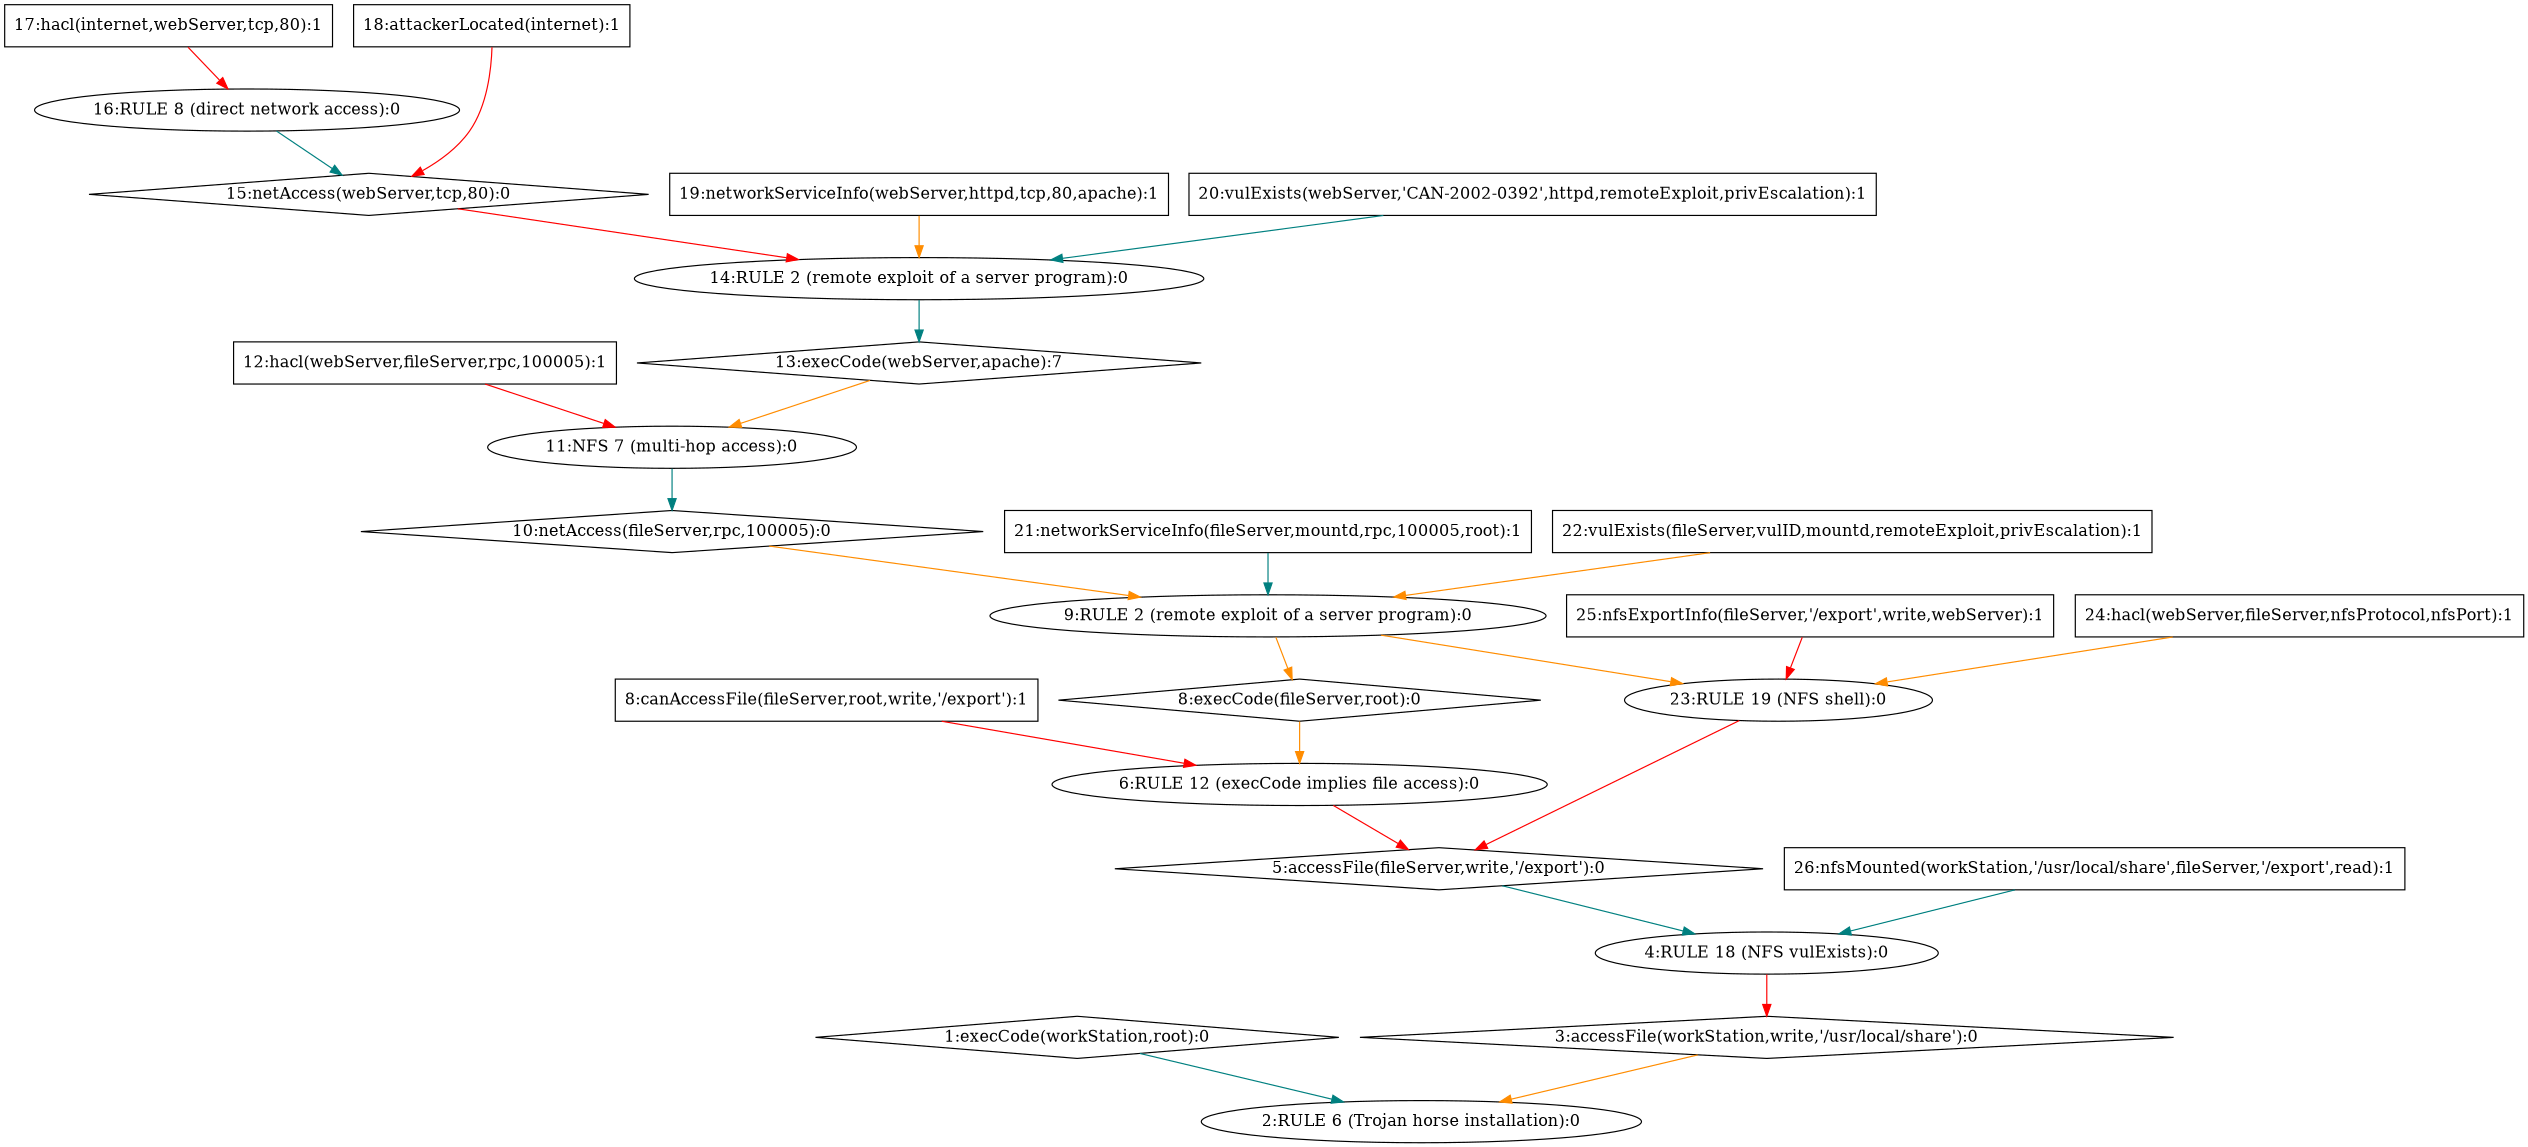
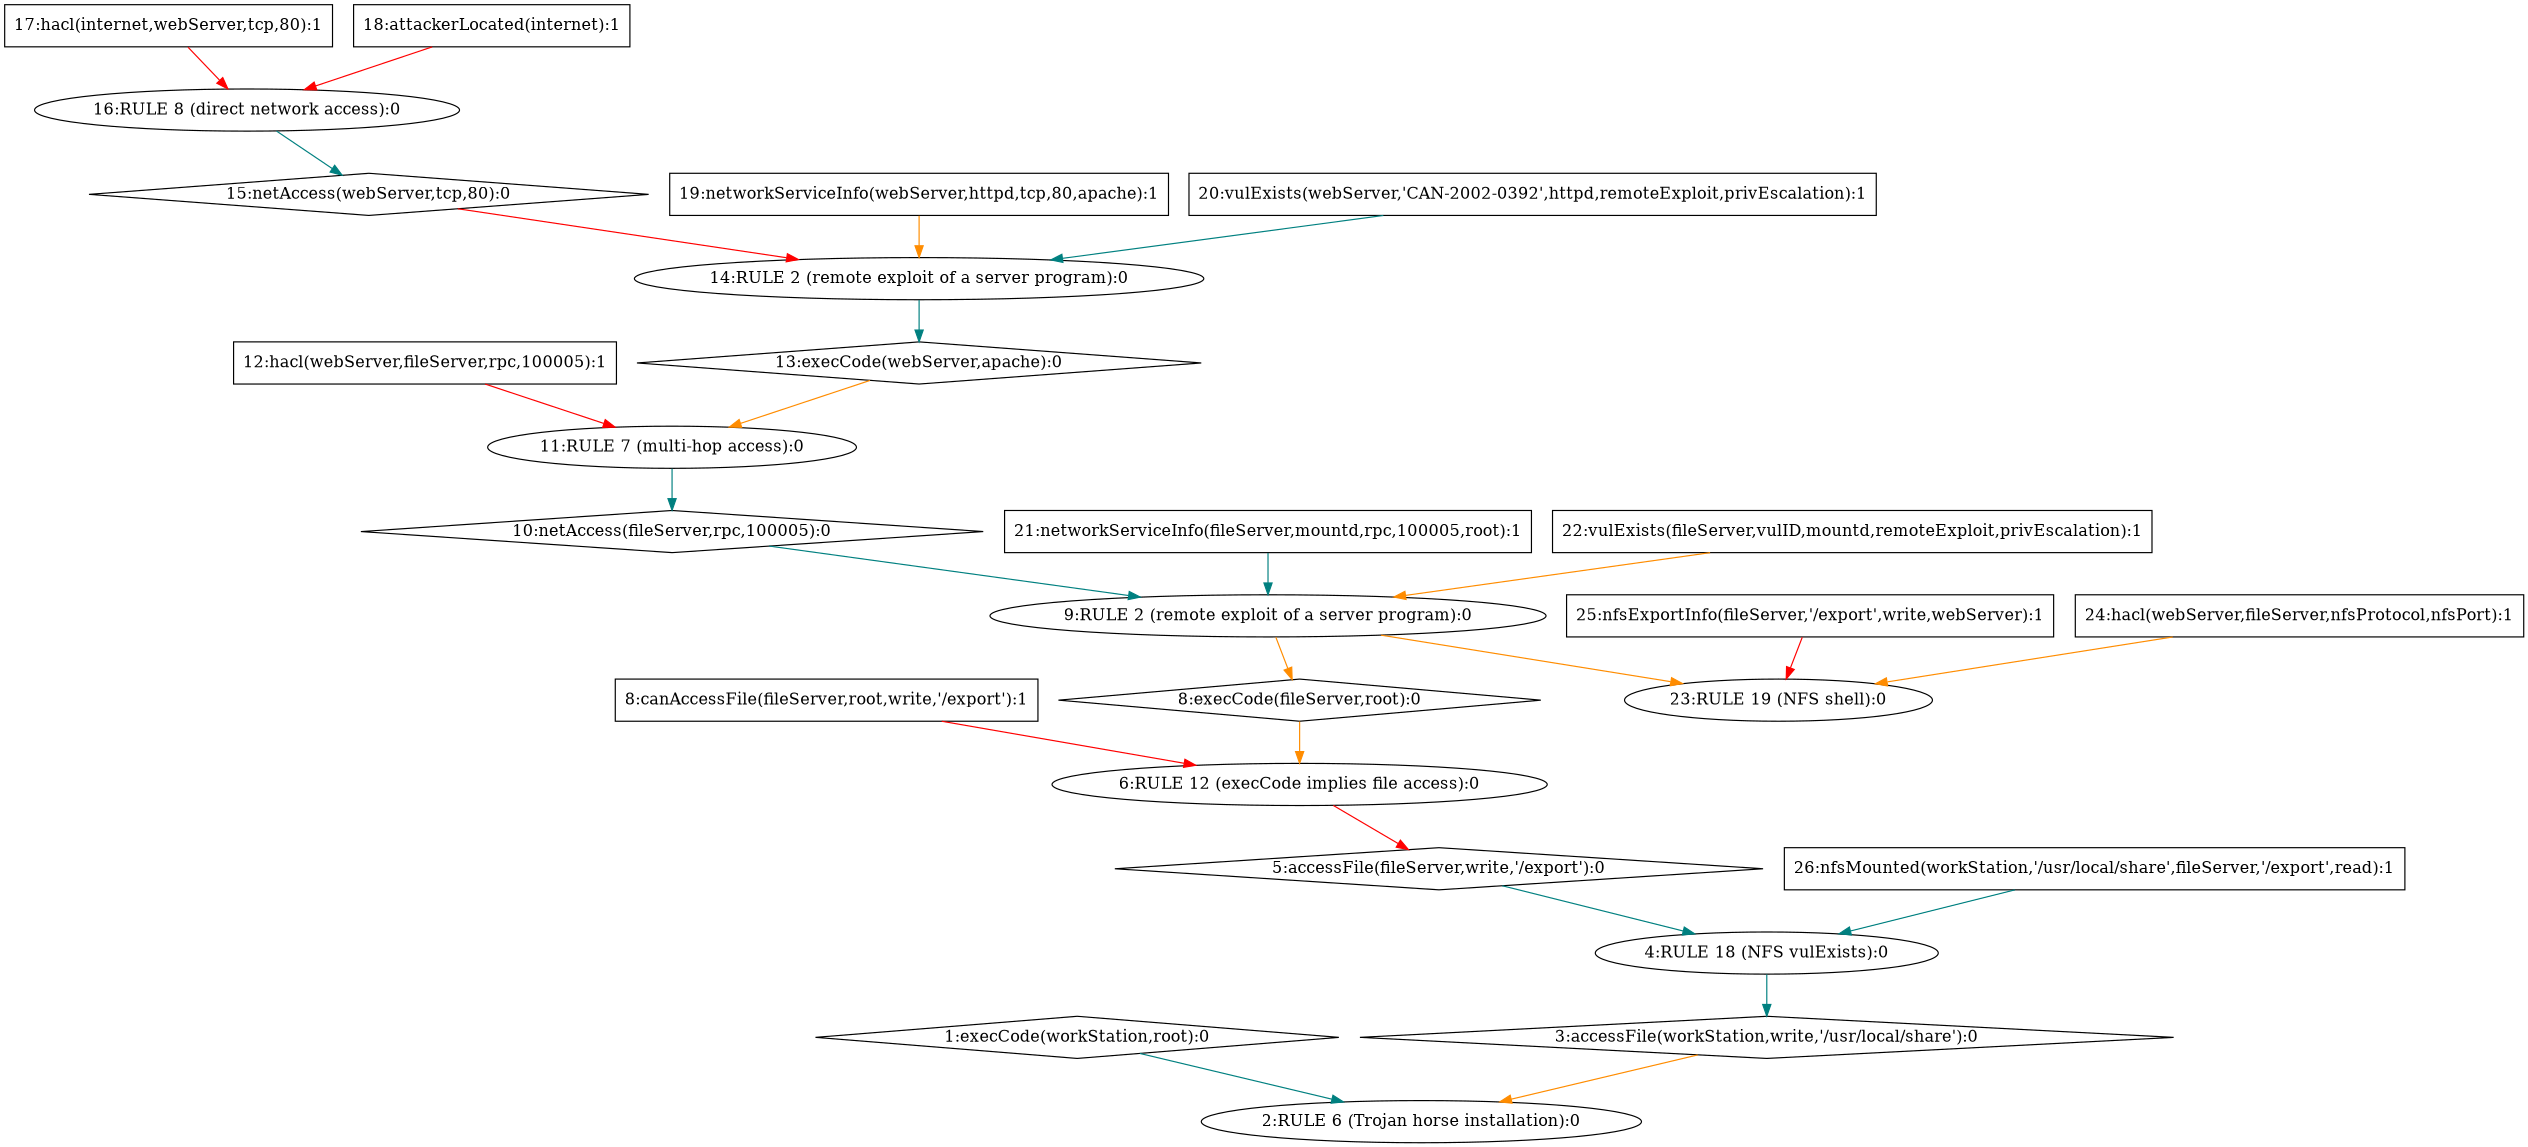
(476, 120) -> (374, 66)
(919, 363) -> (919, 363)
(672, 447) -> (672, 447)
(949, 571) -> (949, 571)
(1613, 783) -> none
(1767, 989) -> (1767, 989)
